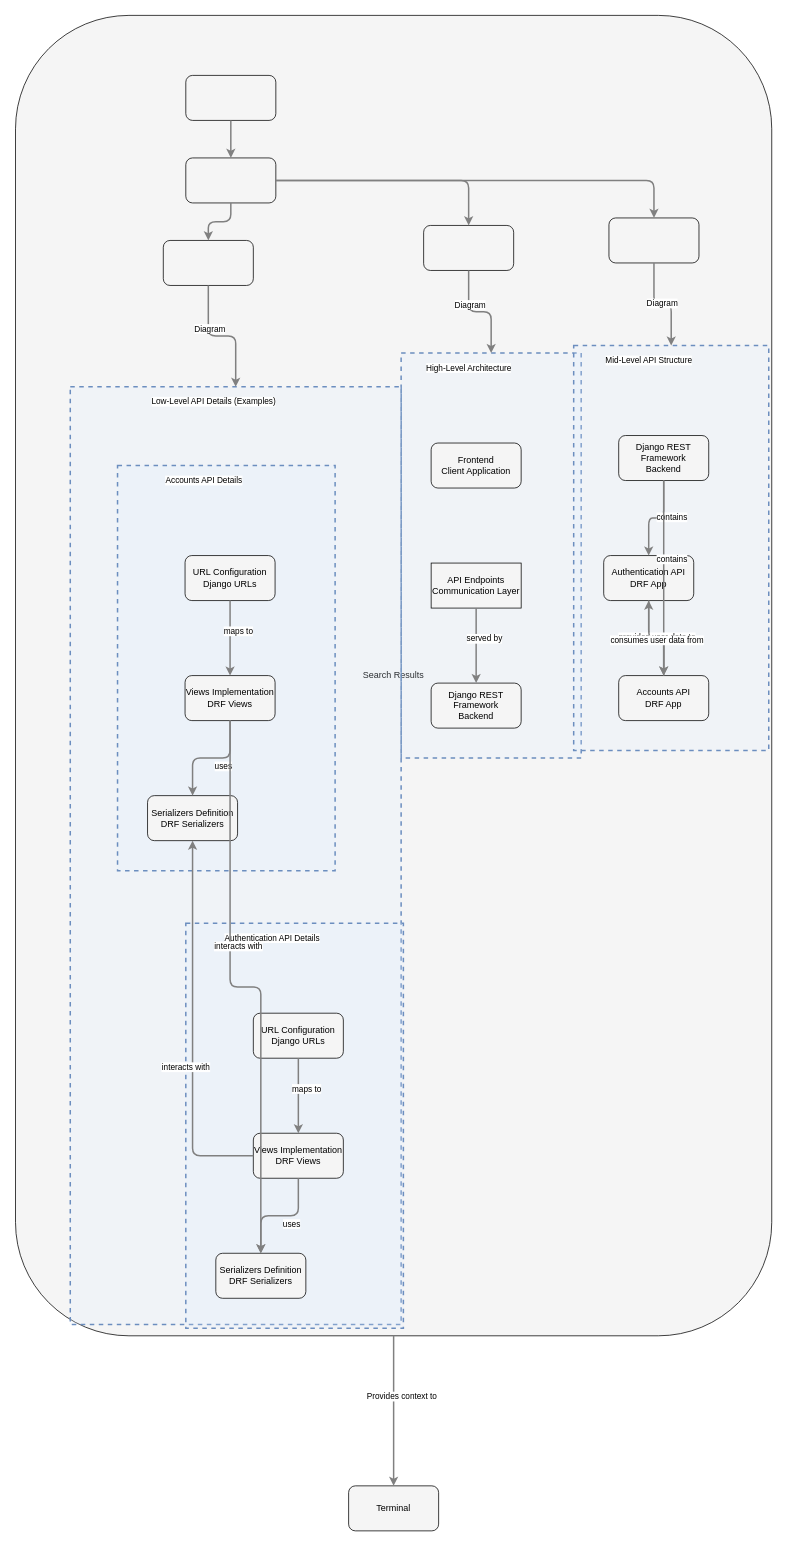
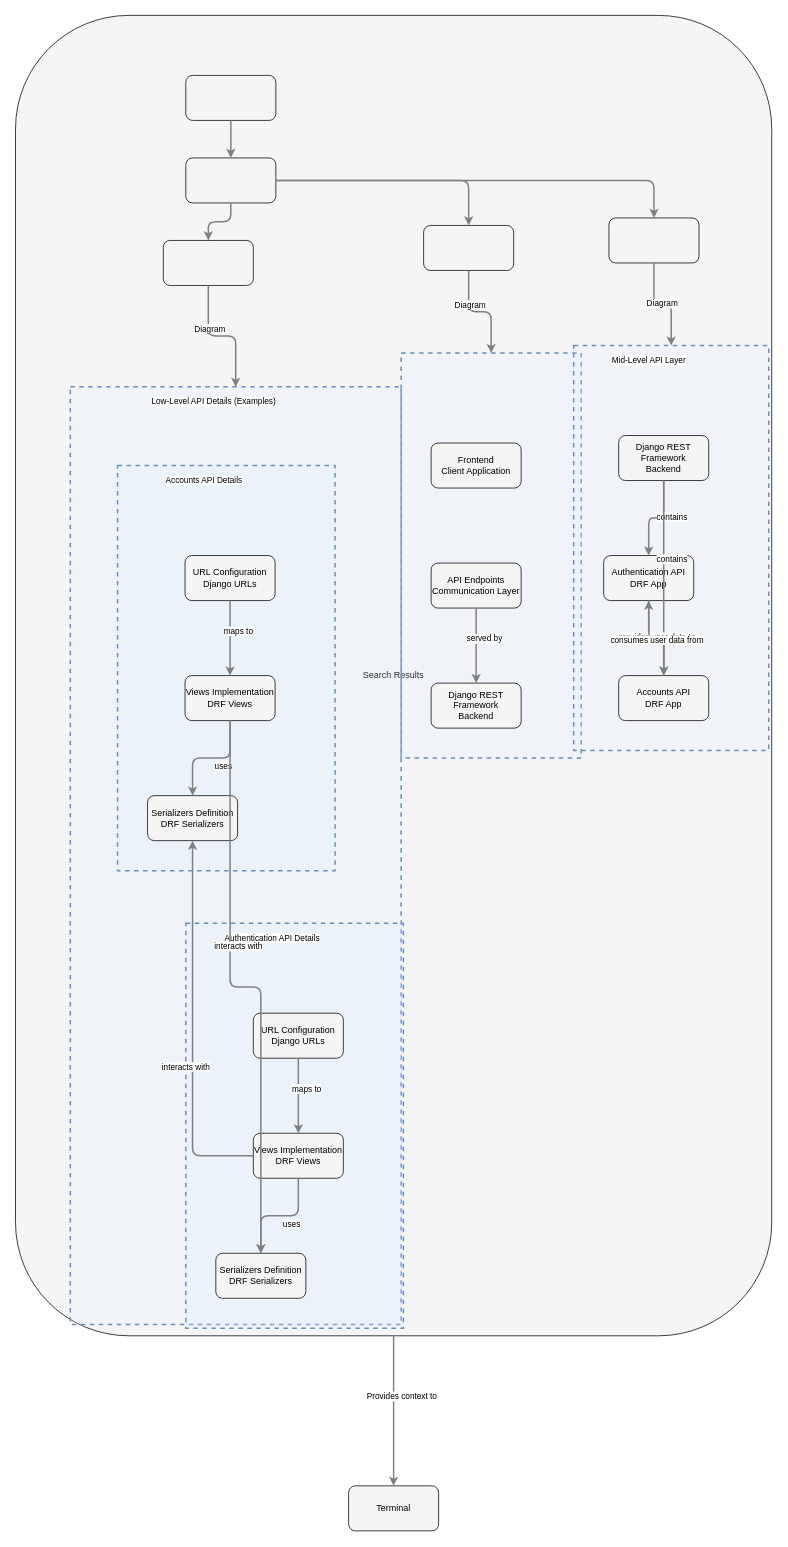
(649, 360) -> (649, 360)
(468, 368) -> none
(476, 585) -> (476, 585)
